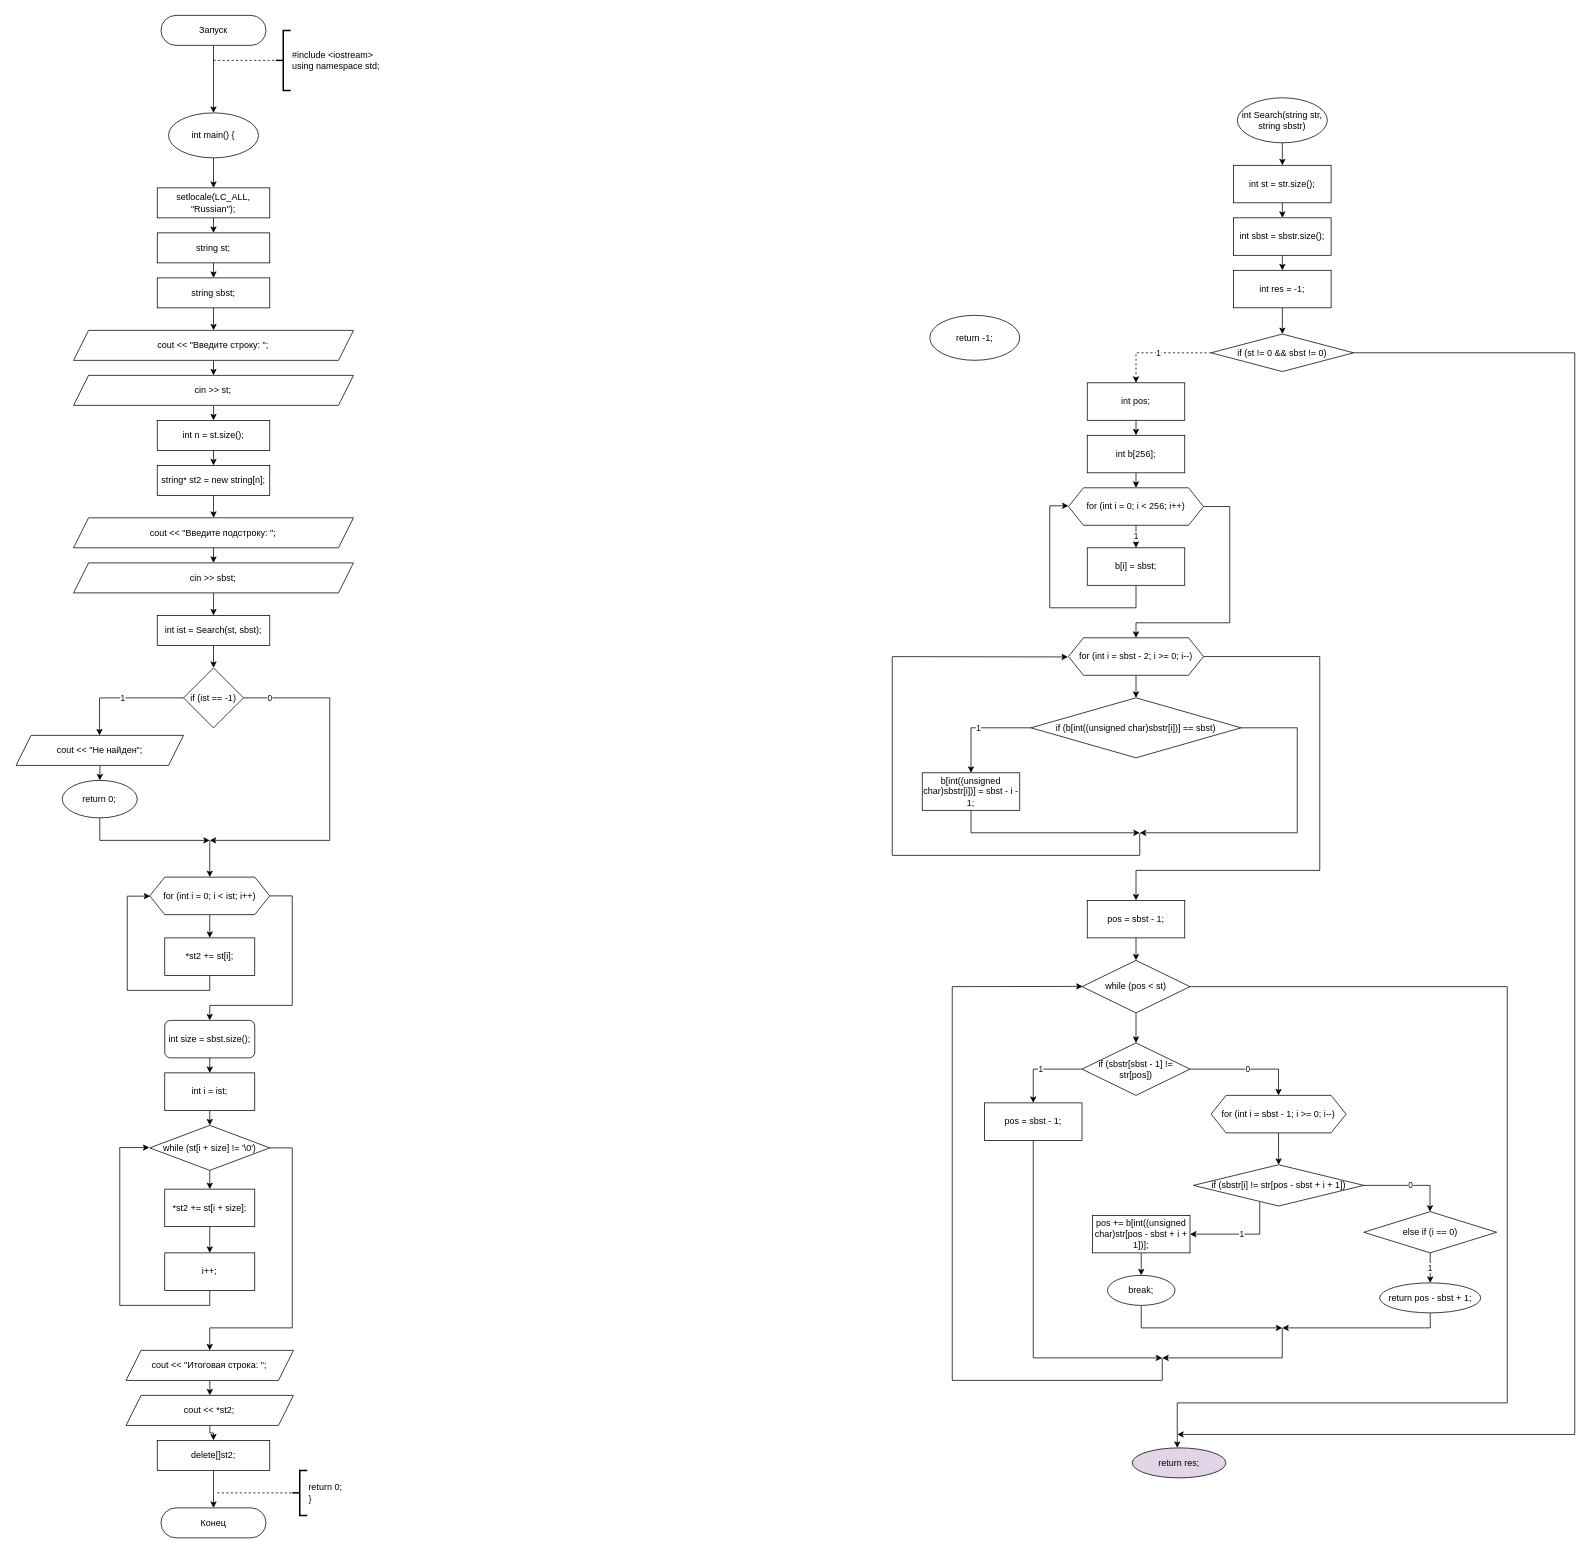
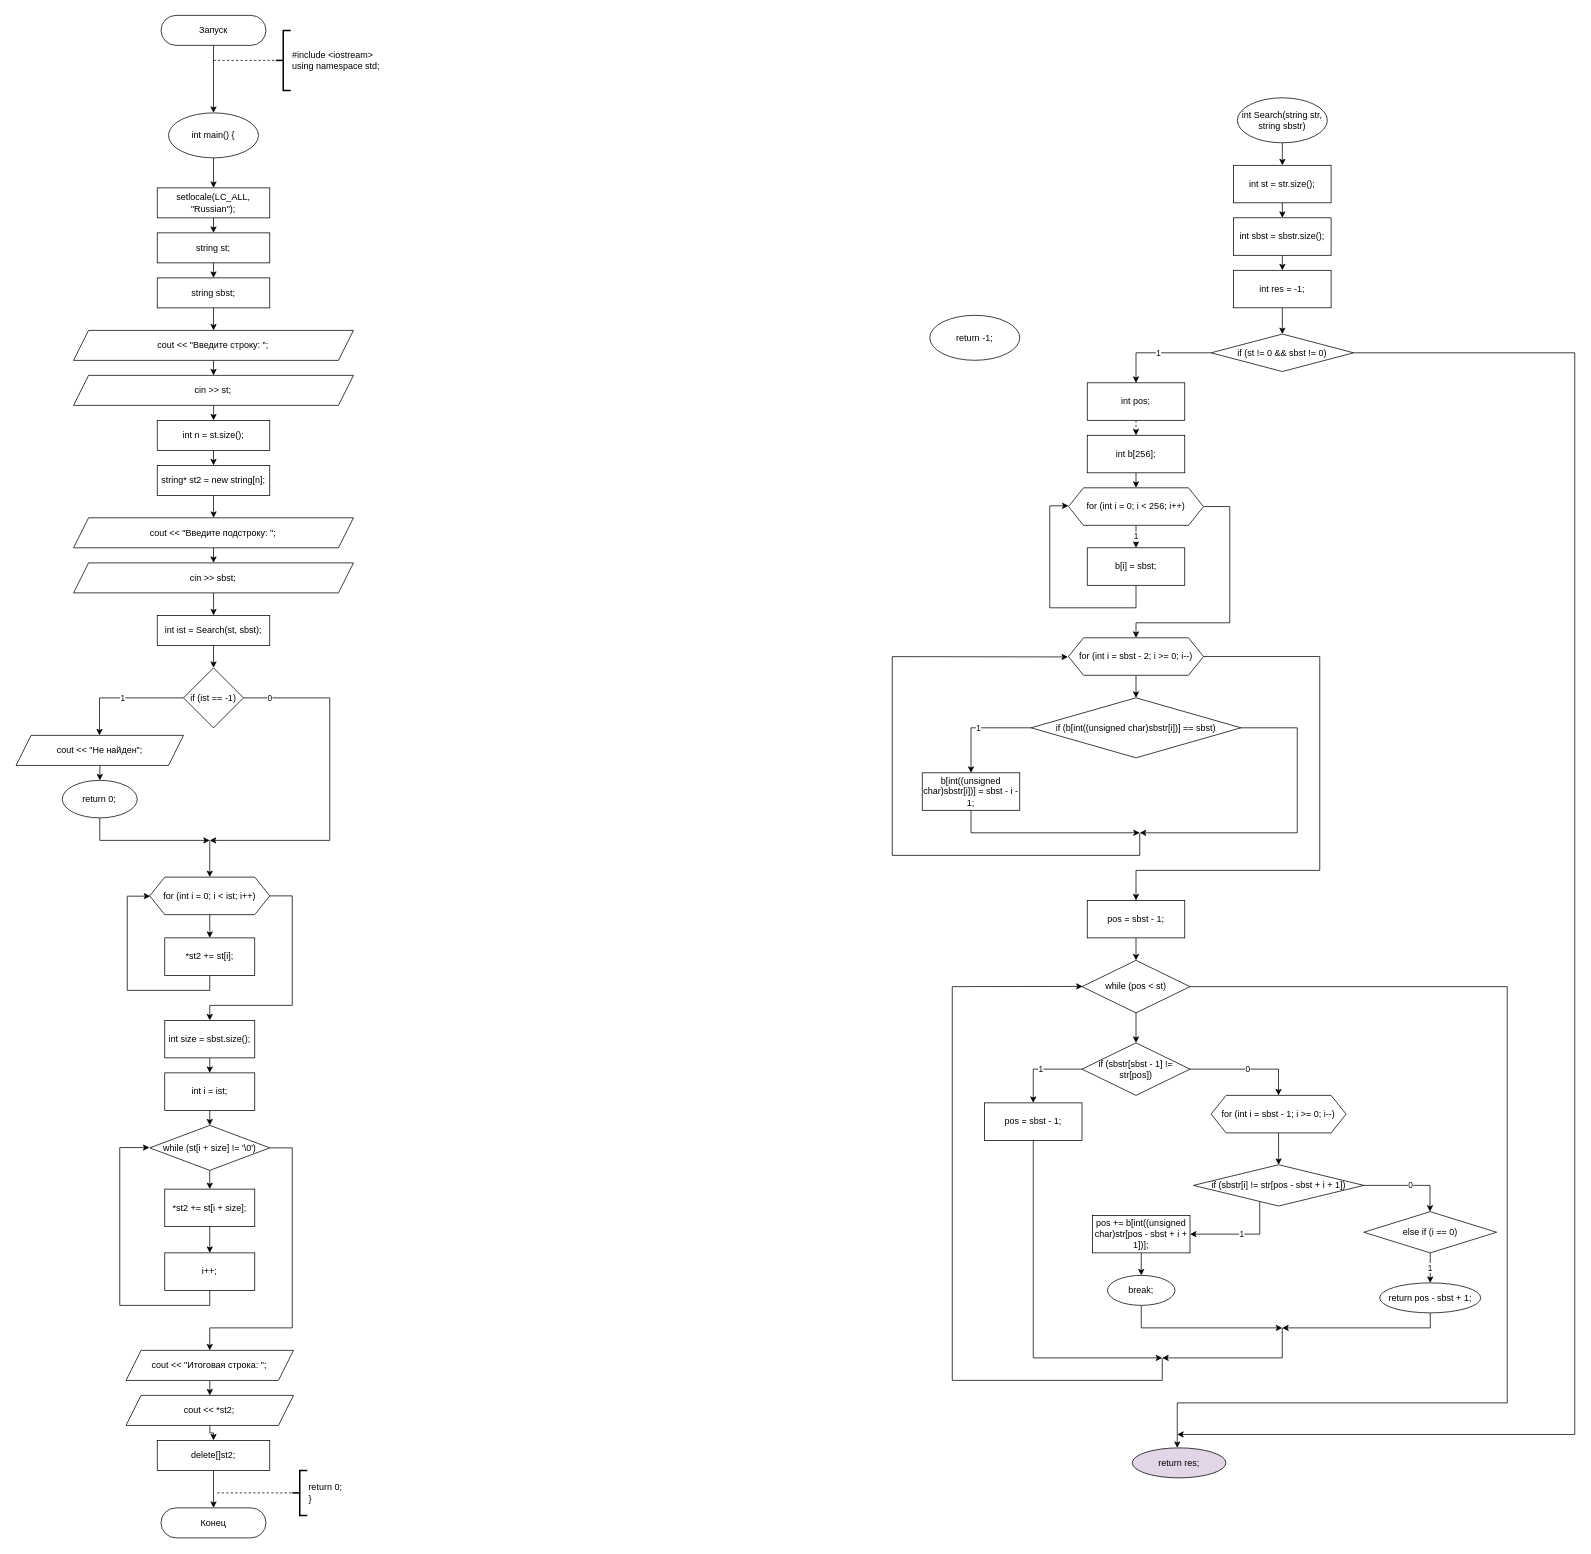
(1161, 353) -> (1161, 353)
(1136, 425) -> (1136, 425)
(210, 1039) -> (210, 1039)
